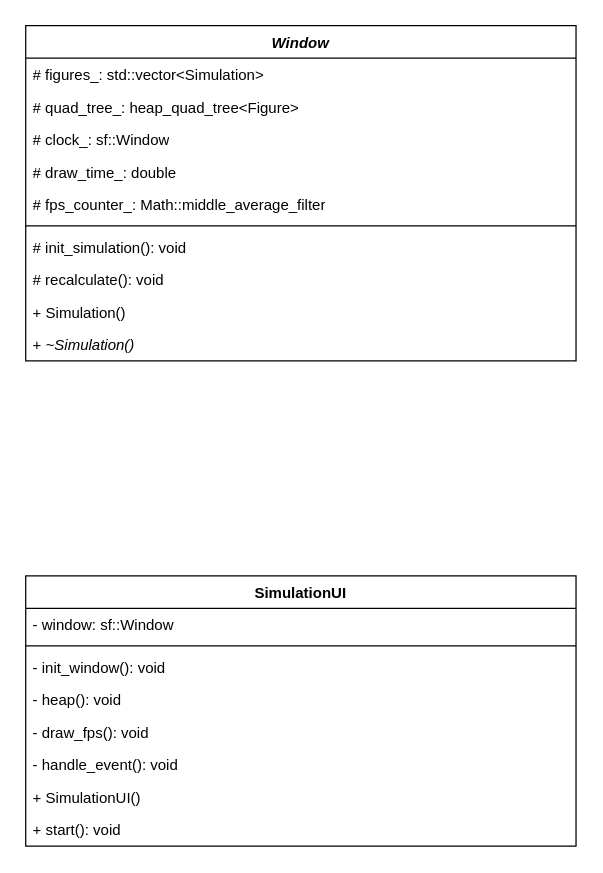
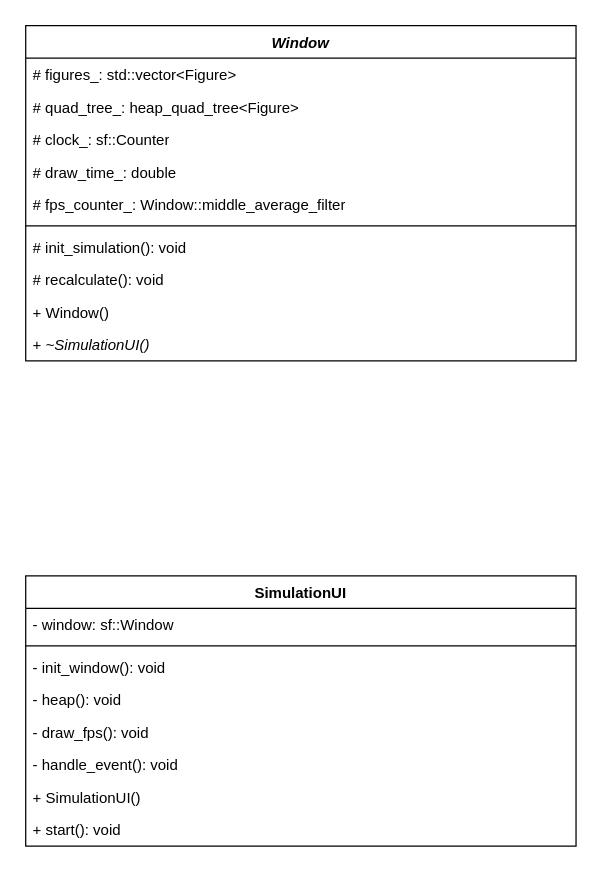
(163, 76) -> (150, 76)
(103, 141) -> (110, 141)
(198, 206) -> (205, 206)
(84, 313) -> (71, 313)
(88, 346) -> (97, 346)
